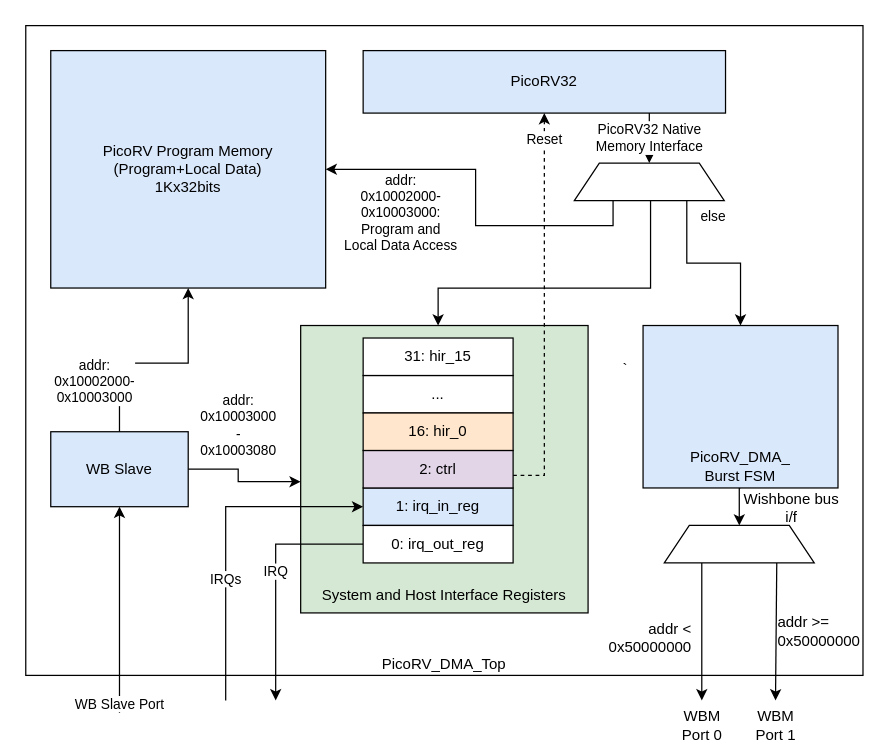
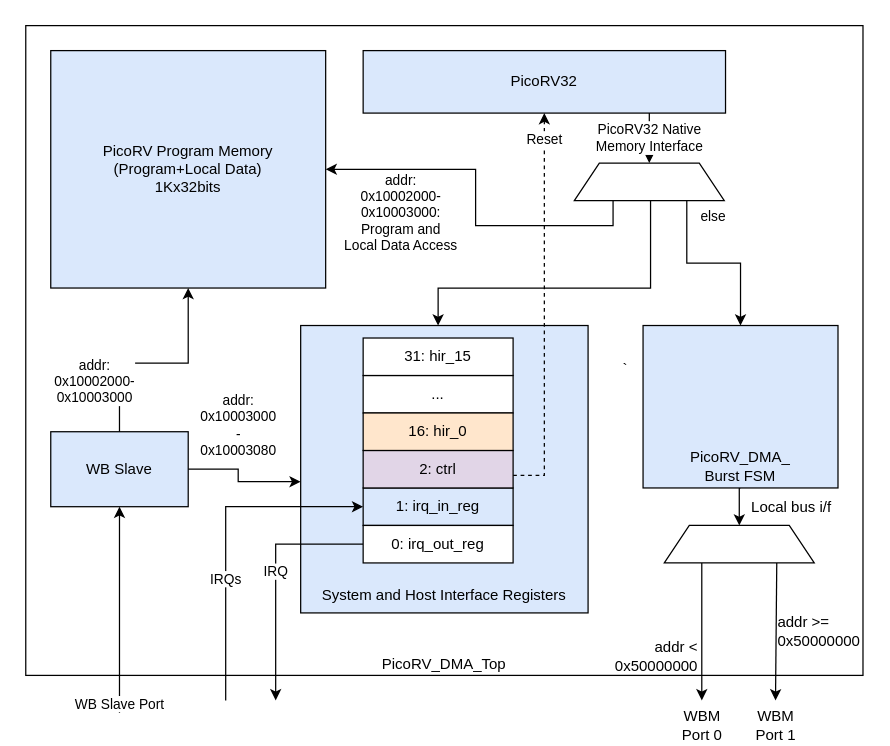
(792, 508) -> (792, 508)
(444, 537) -> (444, 537)
(657, 638) -> (663, 657)
